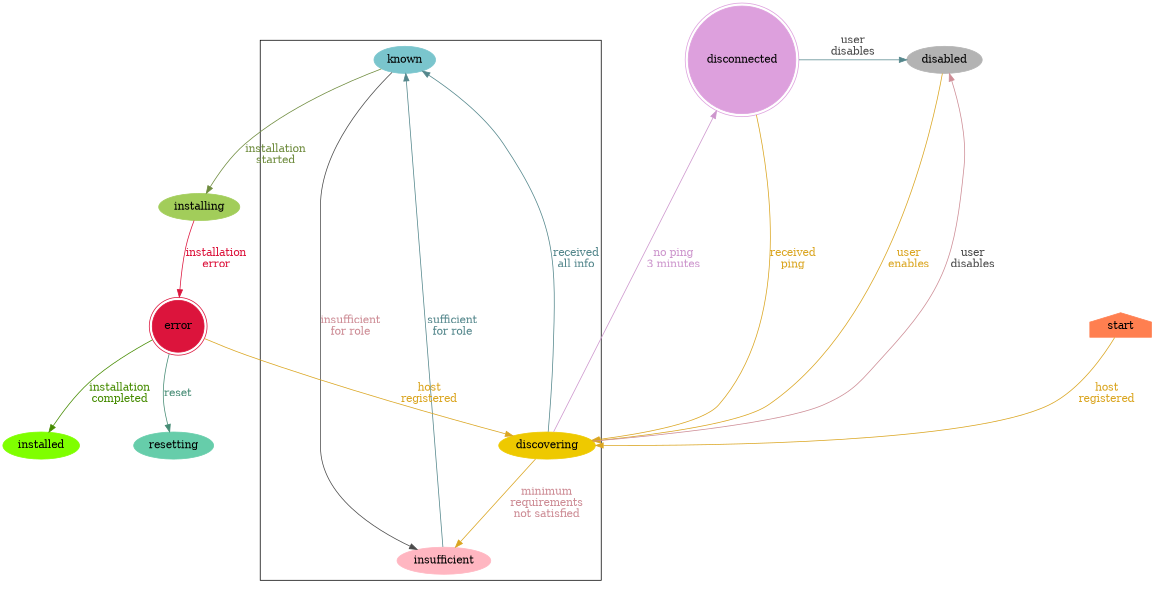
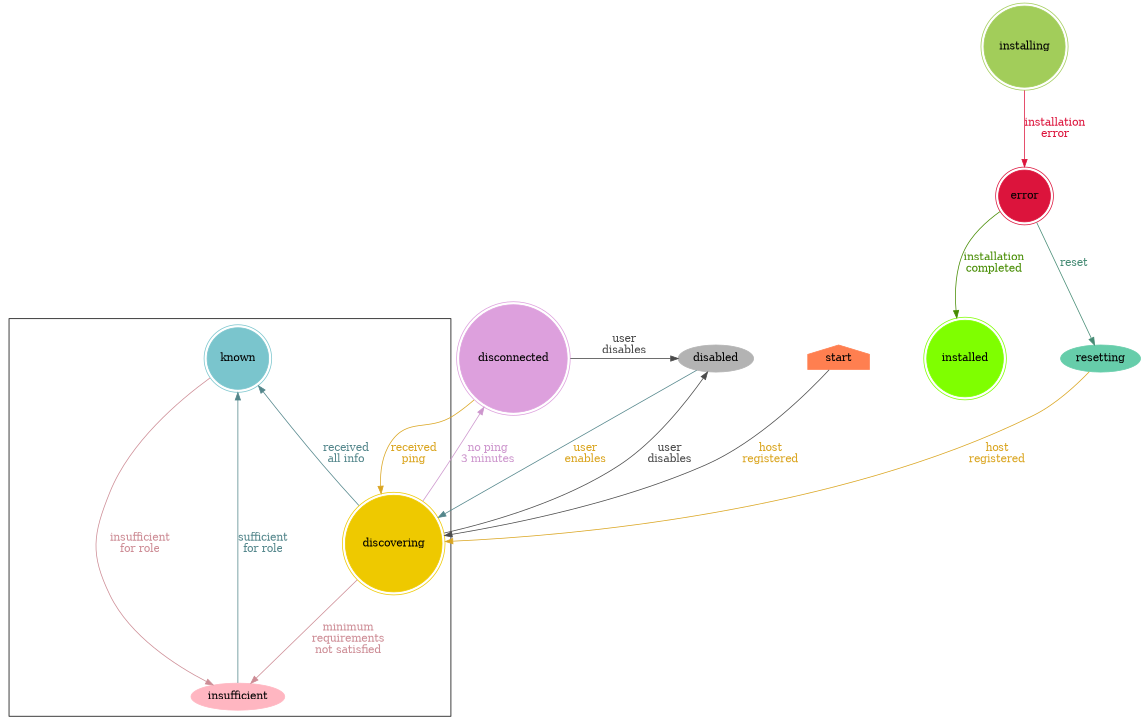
(405, 60) -> (238, 359)
(849, 60) -> (620, 359)
(286, 115) -> none
(199, 207) -> (1025, 47)
(320, 319) -> (97, 533)
(842, 330) -> (571, 442)
(879, 361) -> (590, 482)
(354, 390) -> (784, 499)
(876, 437) -> (656, 484)
(41, 446) -> (965, 359)
(547, 446) -> (394, 544)
(498, 500) -> (307, 629)
